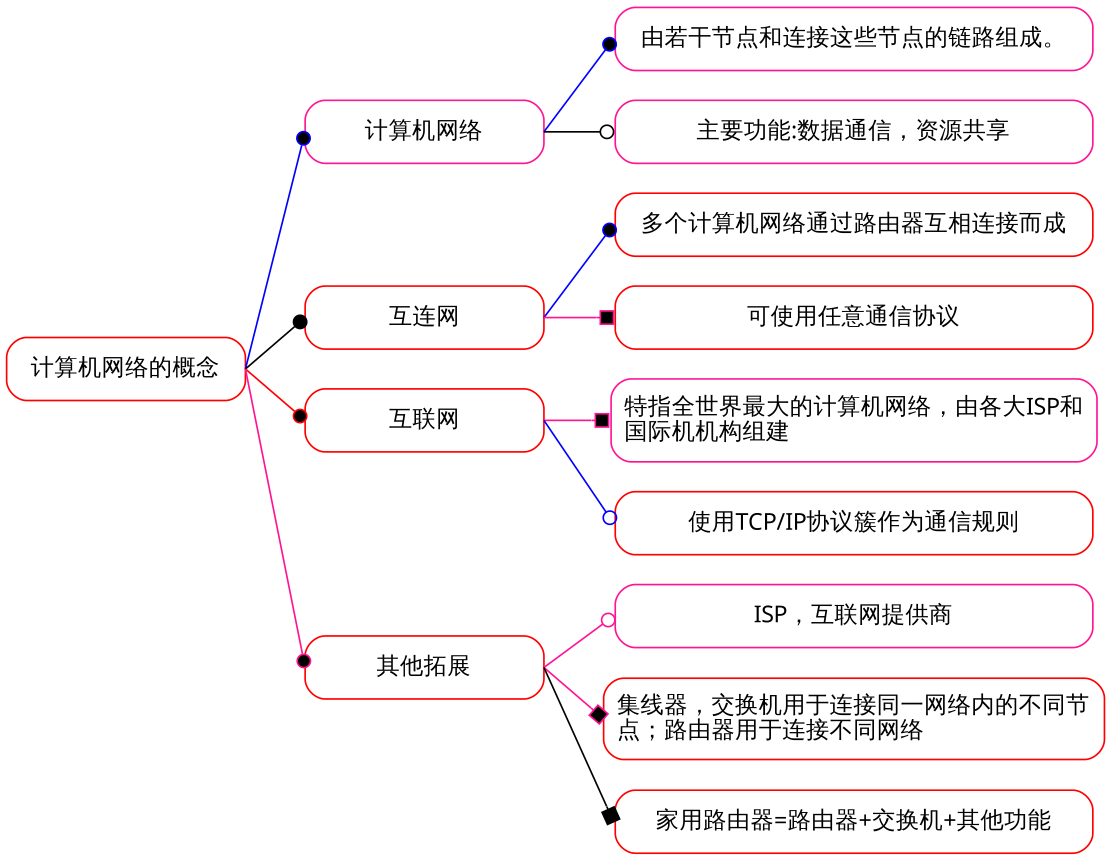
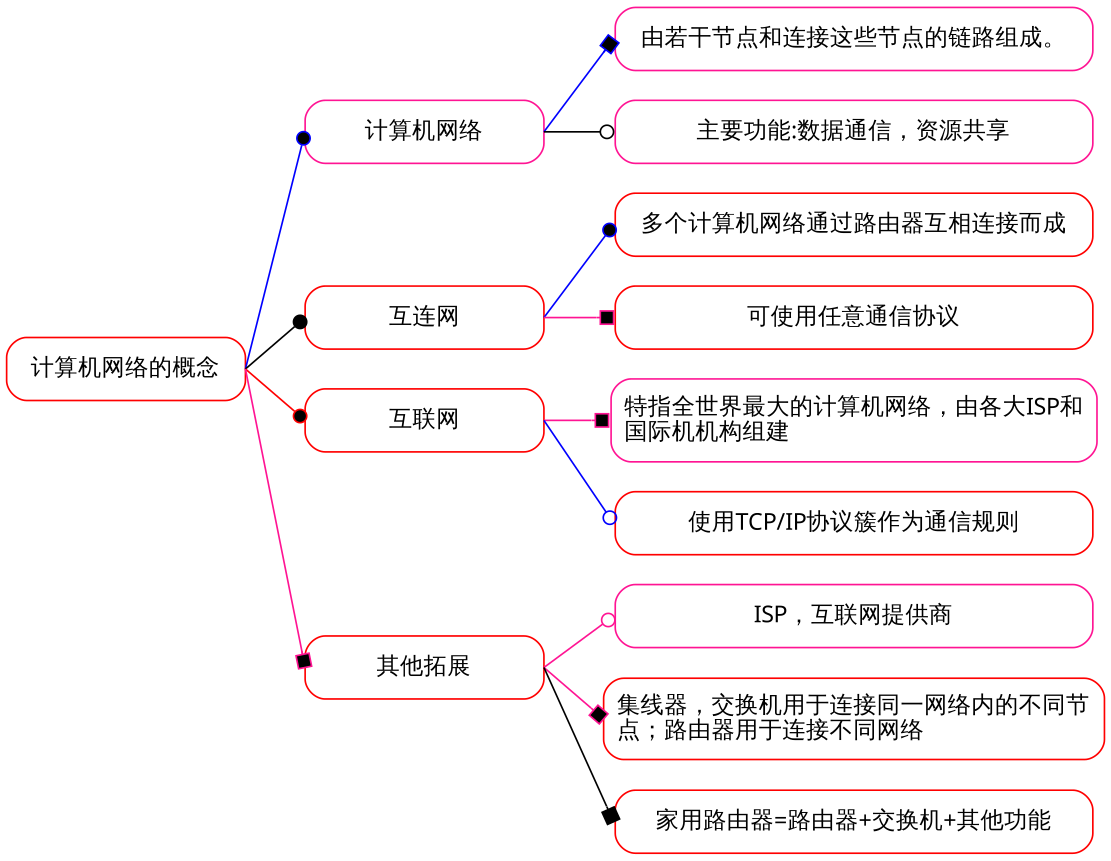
(575, 91) -> (575, 91)
(274, 511) -> (274, 511)
